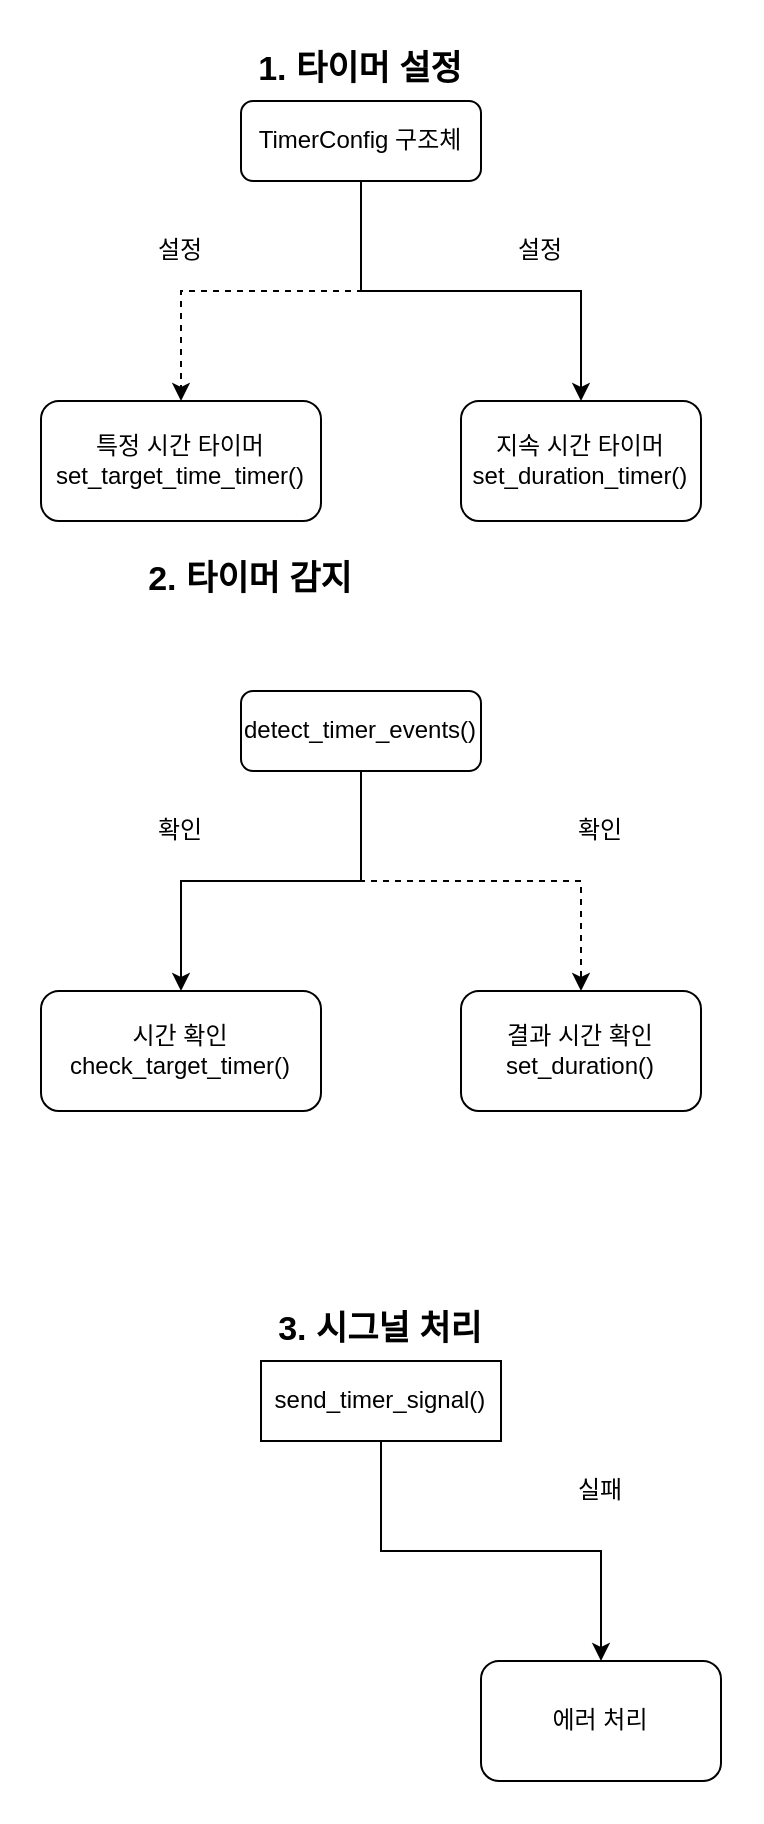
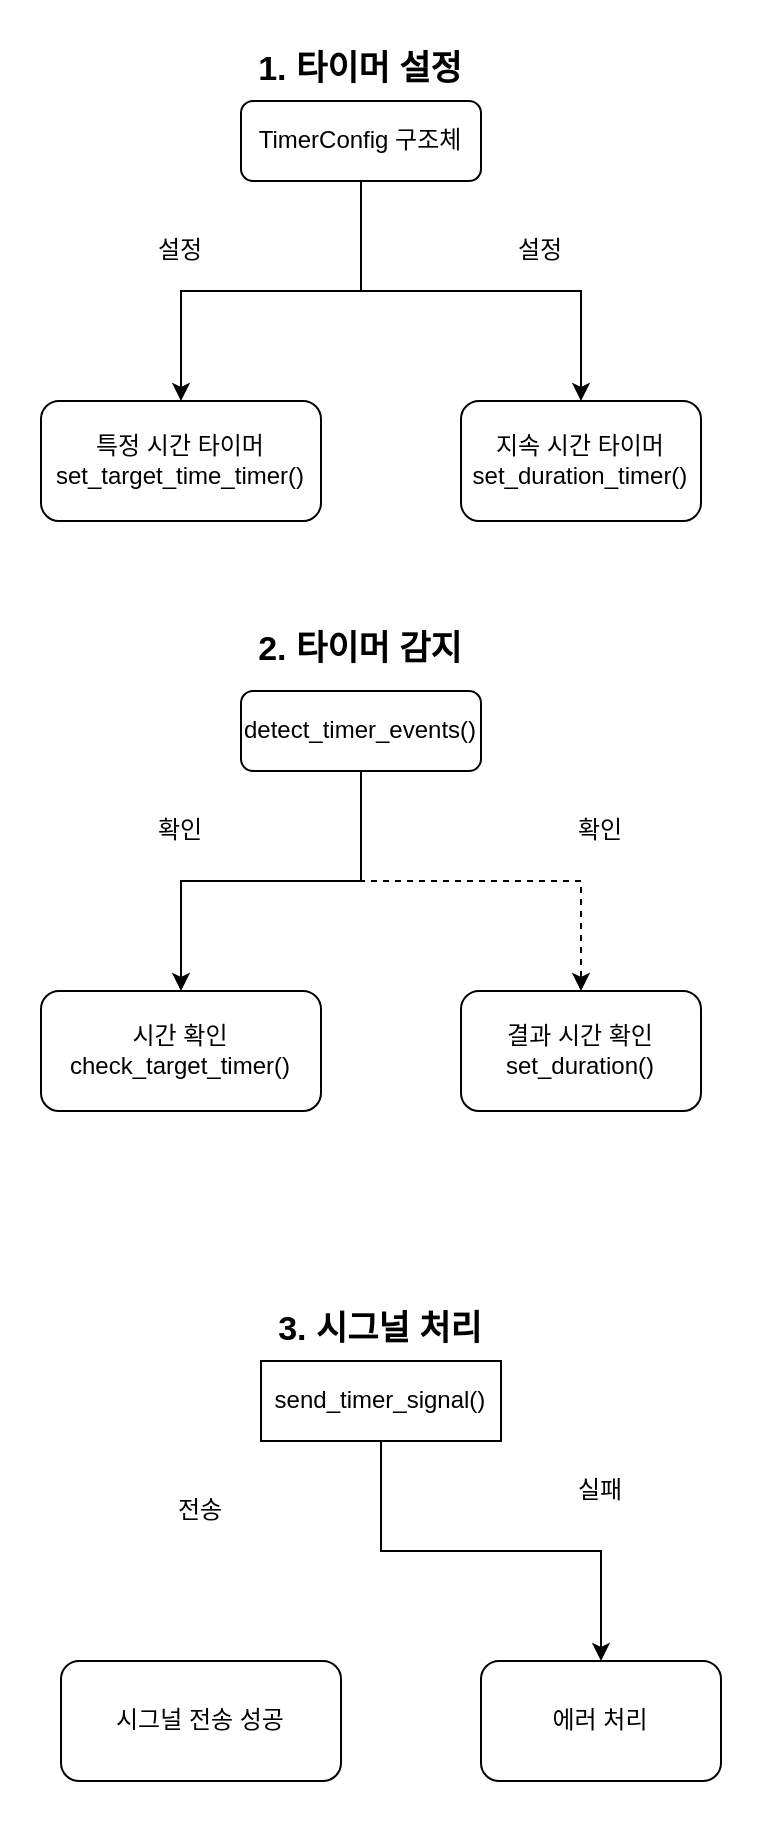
(222, 291) -> (222, 291)
(251, 581) -> (361, 651)
none -> (201, 1511)
none -> (201, 1721)
